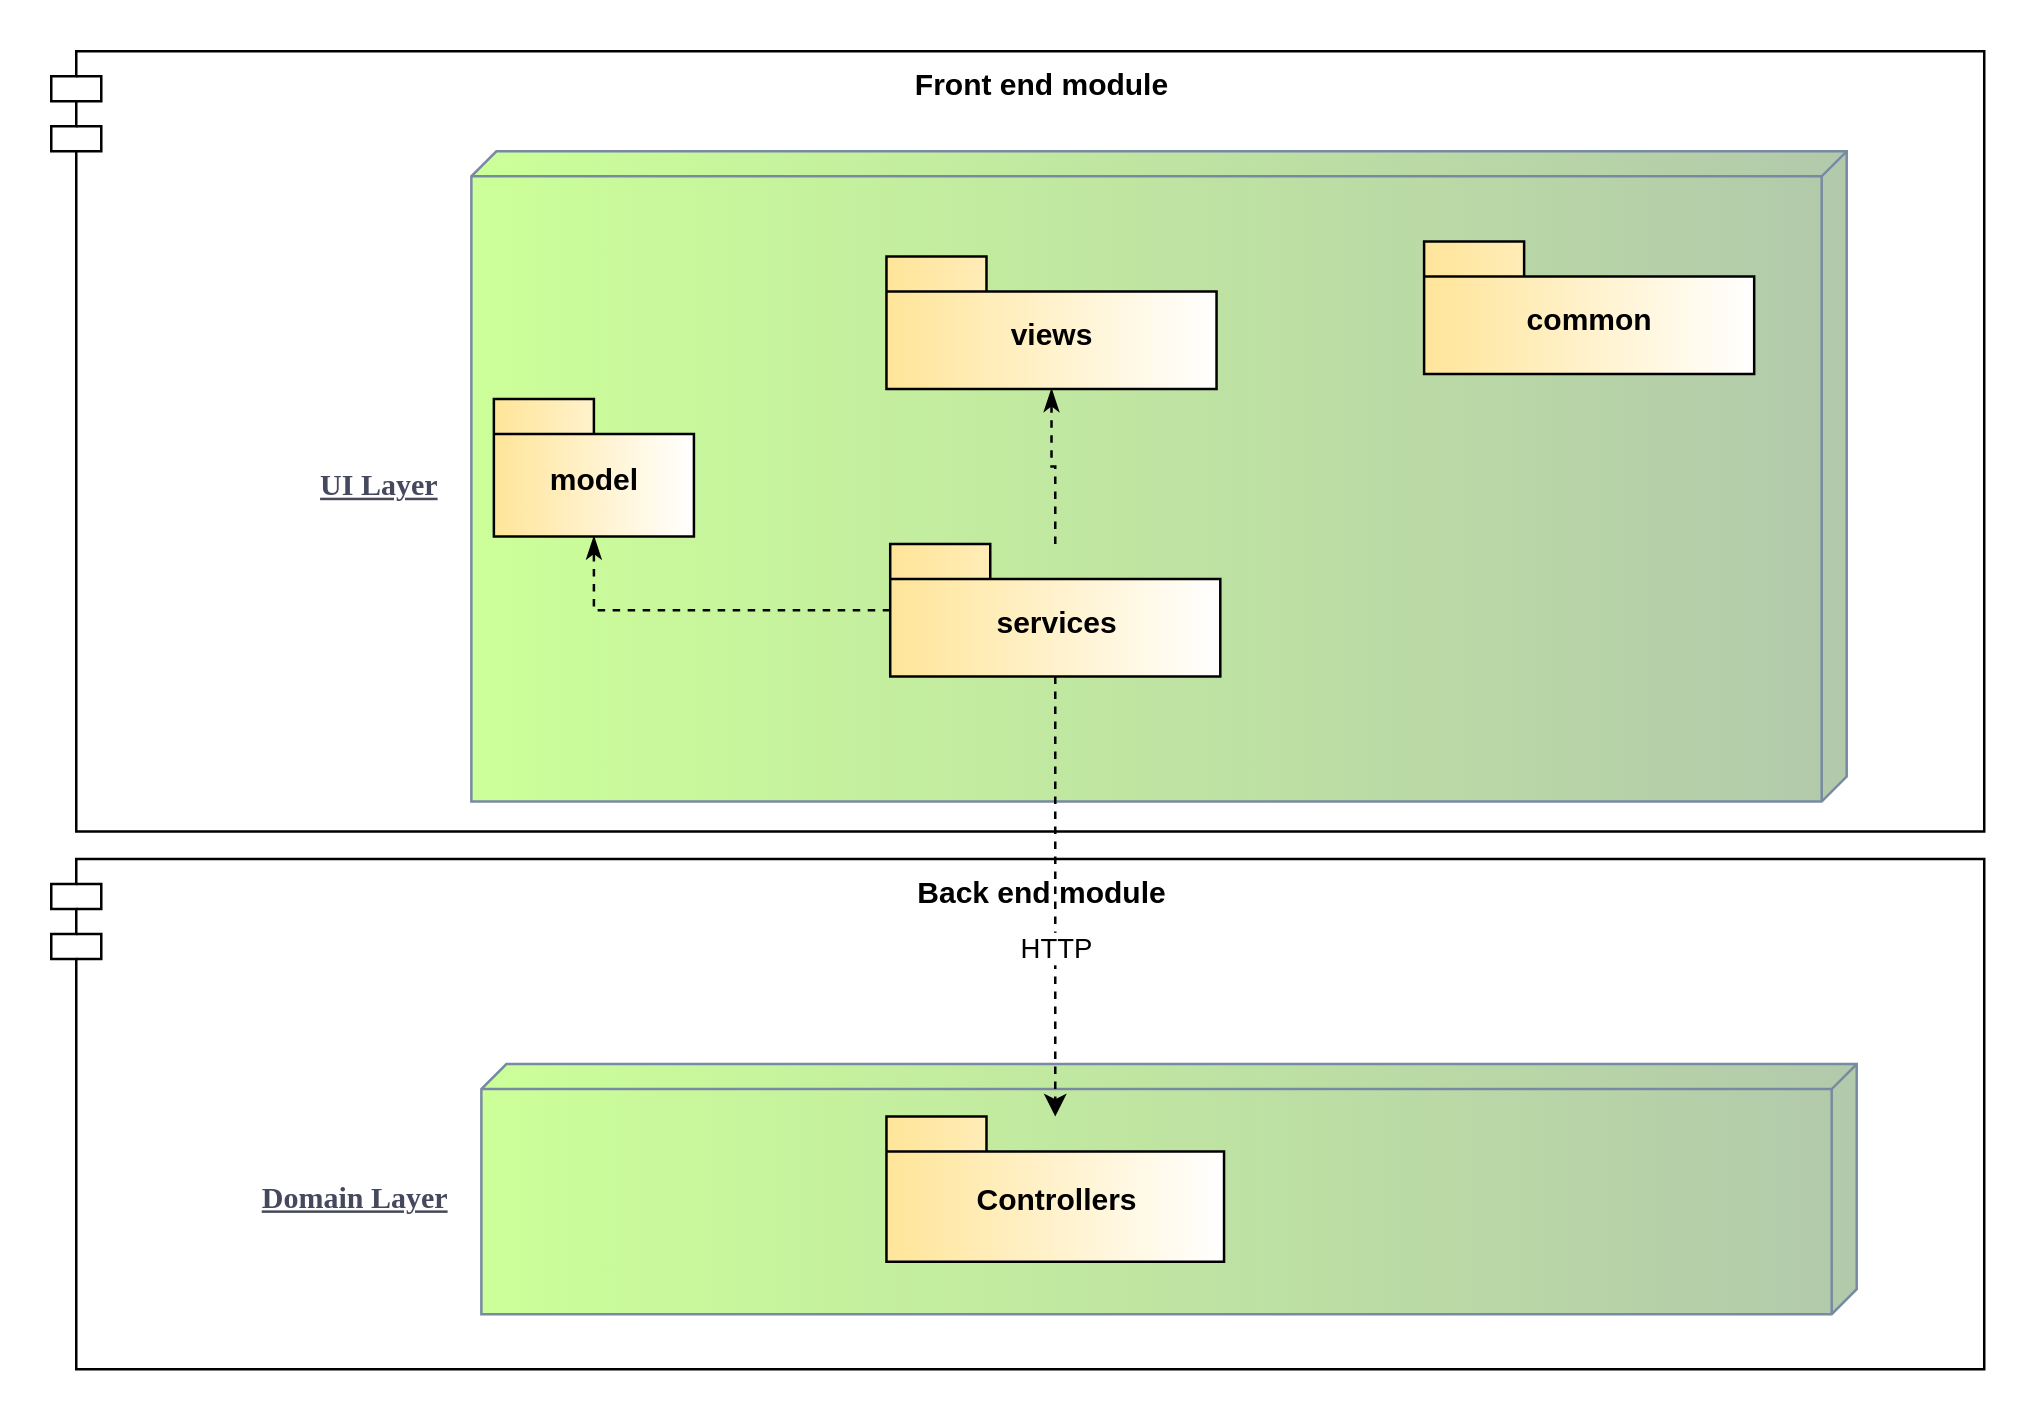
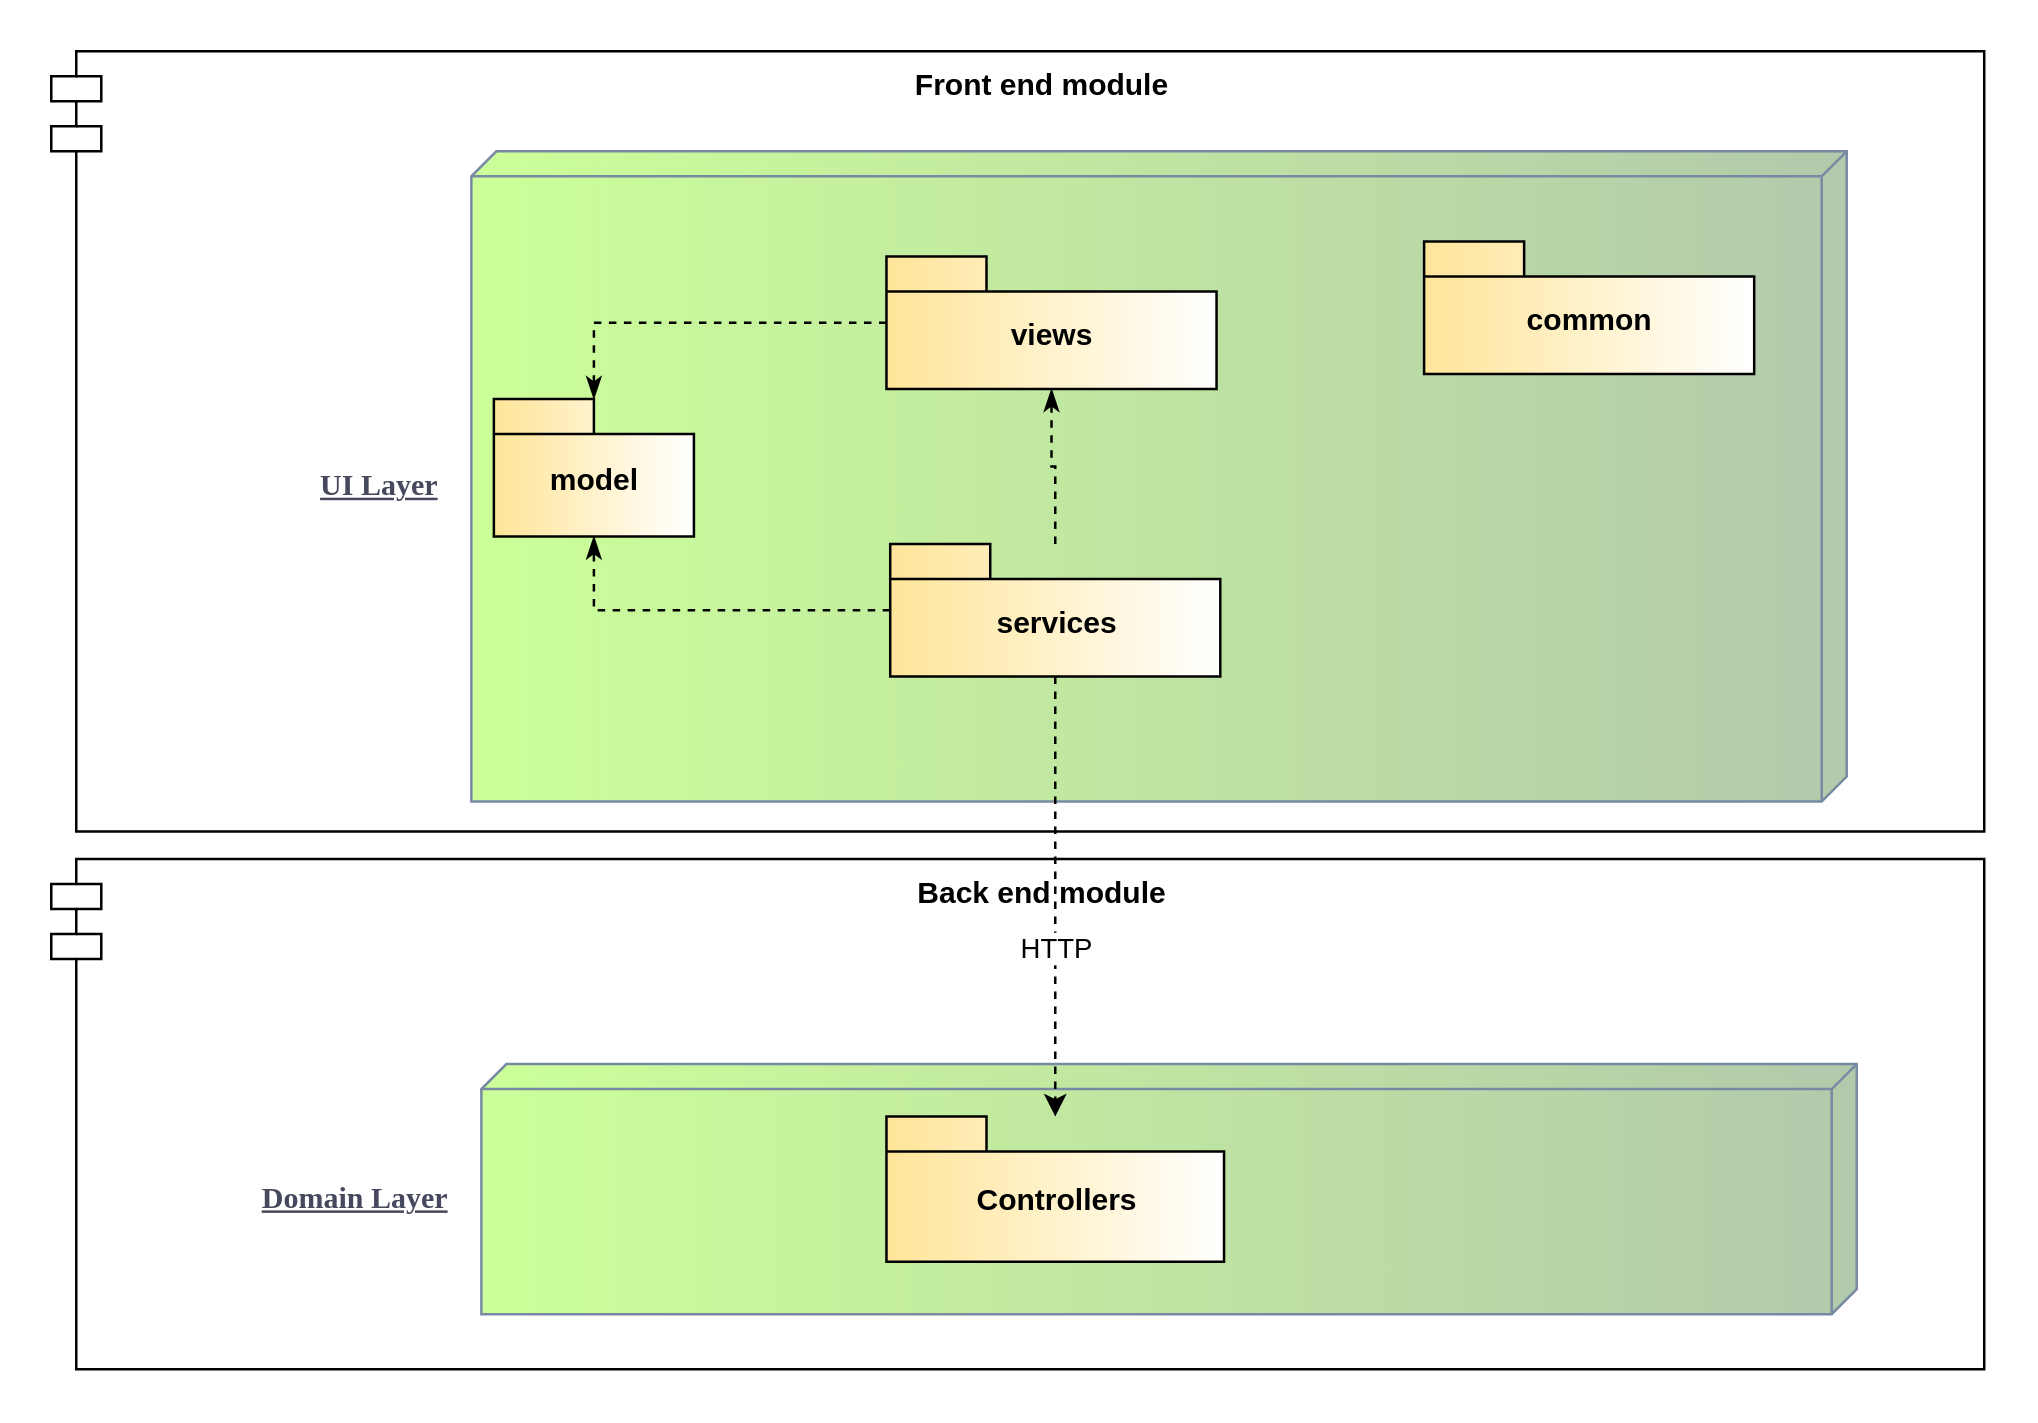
none -> (692, 323)
